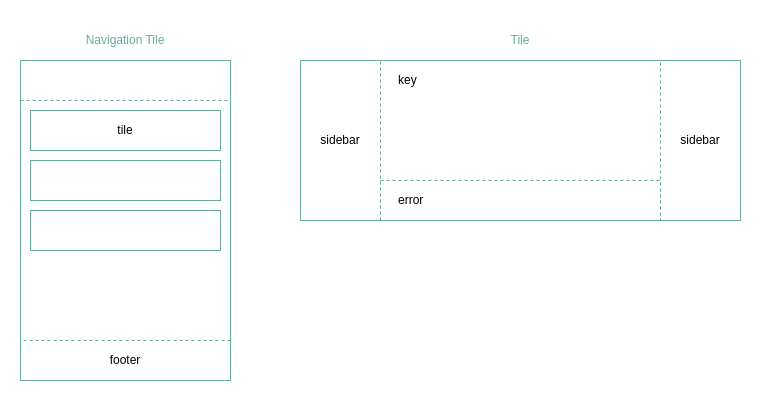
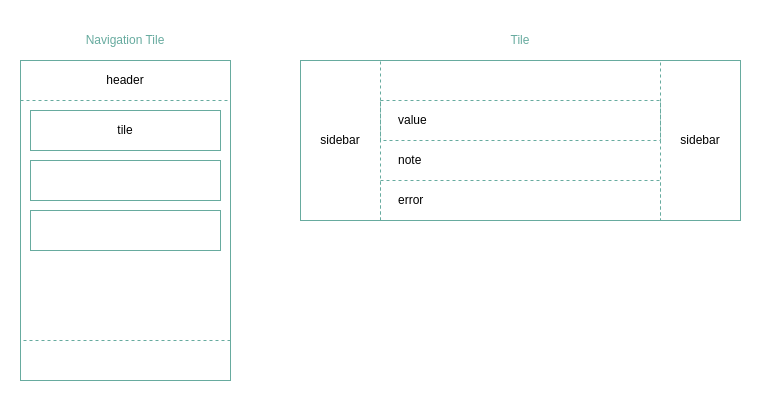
none -> (126, 81)
(521, 81) -> none
none -> (521, 121)
none -> (521, 161)
(126, 361) -> none
